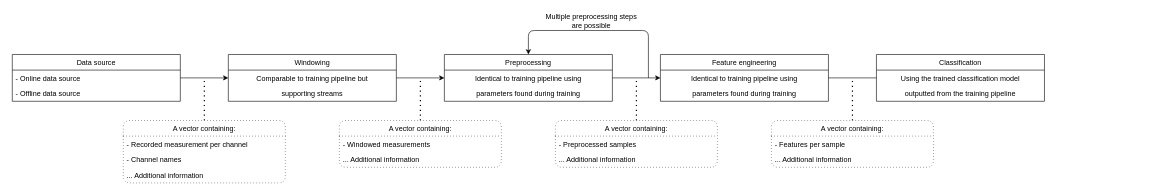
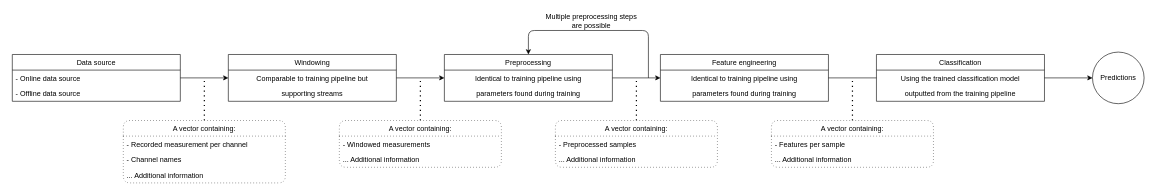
none -> (1086, 78)
none -> (1118, 78)
